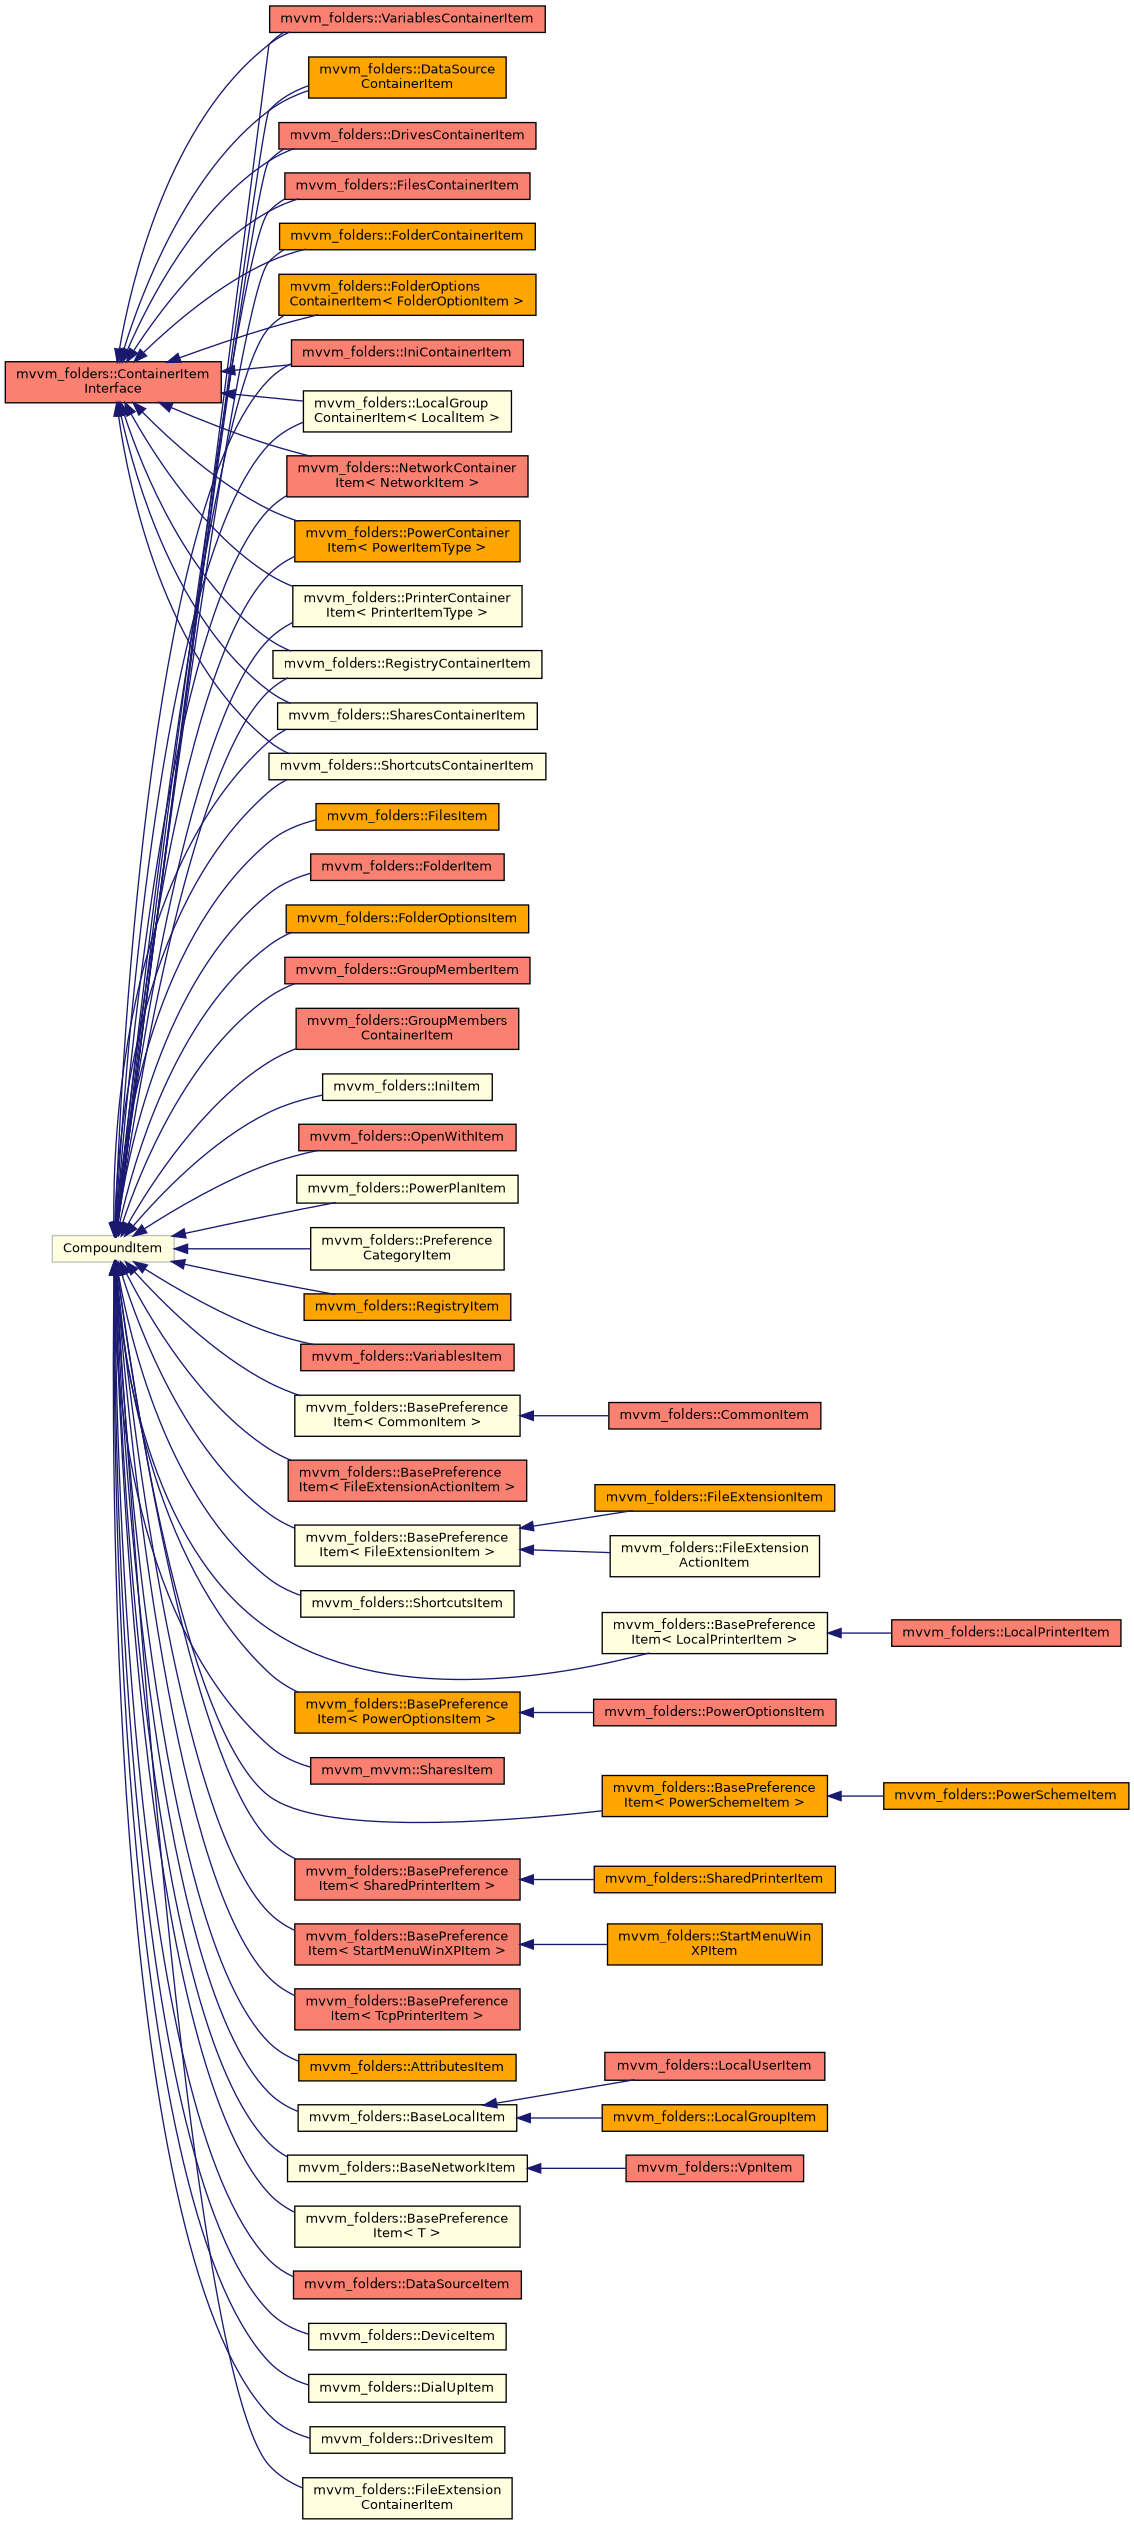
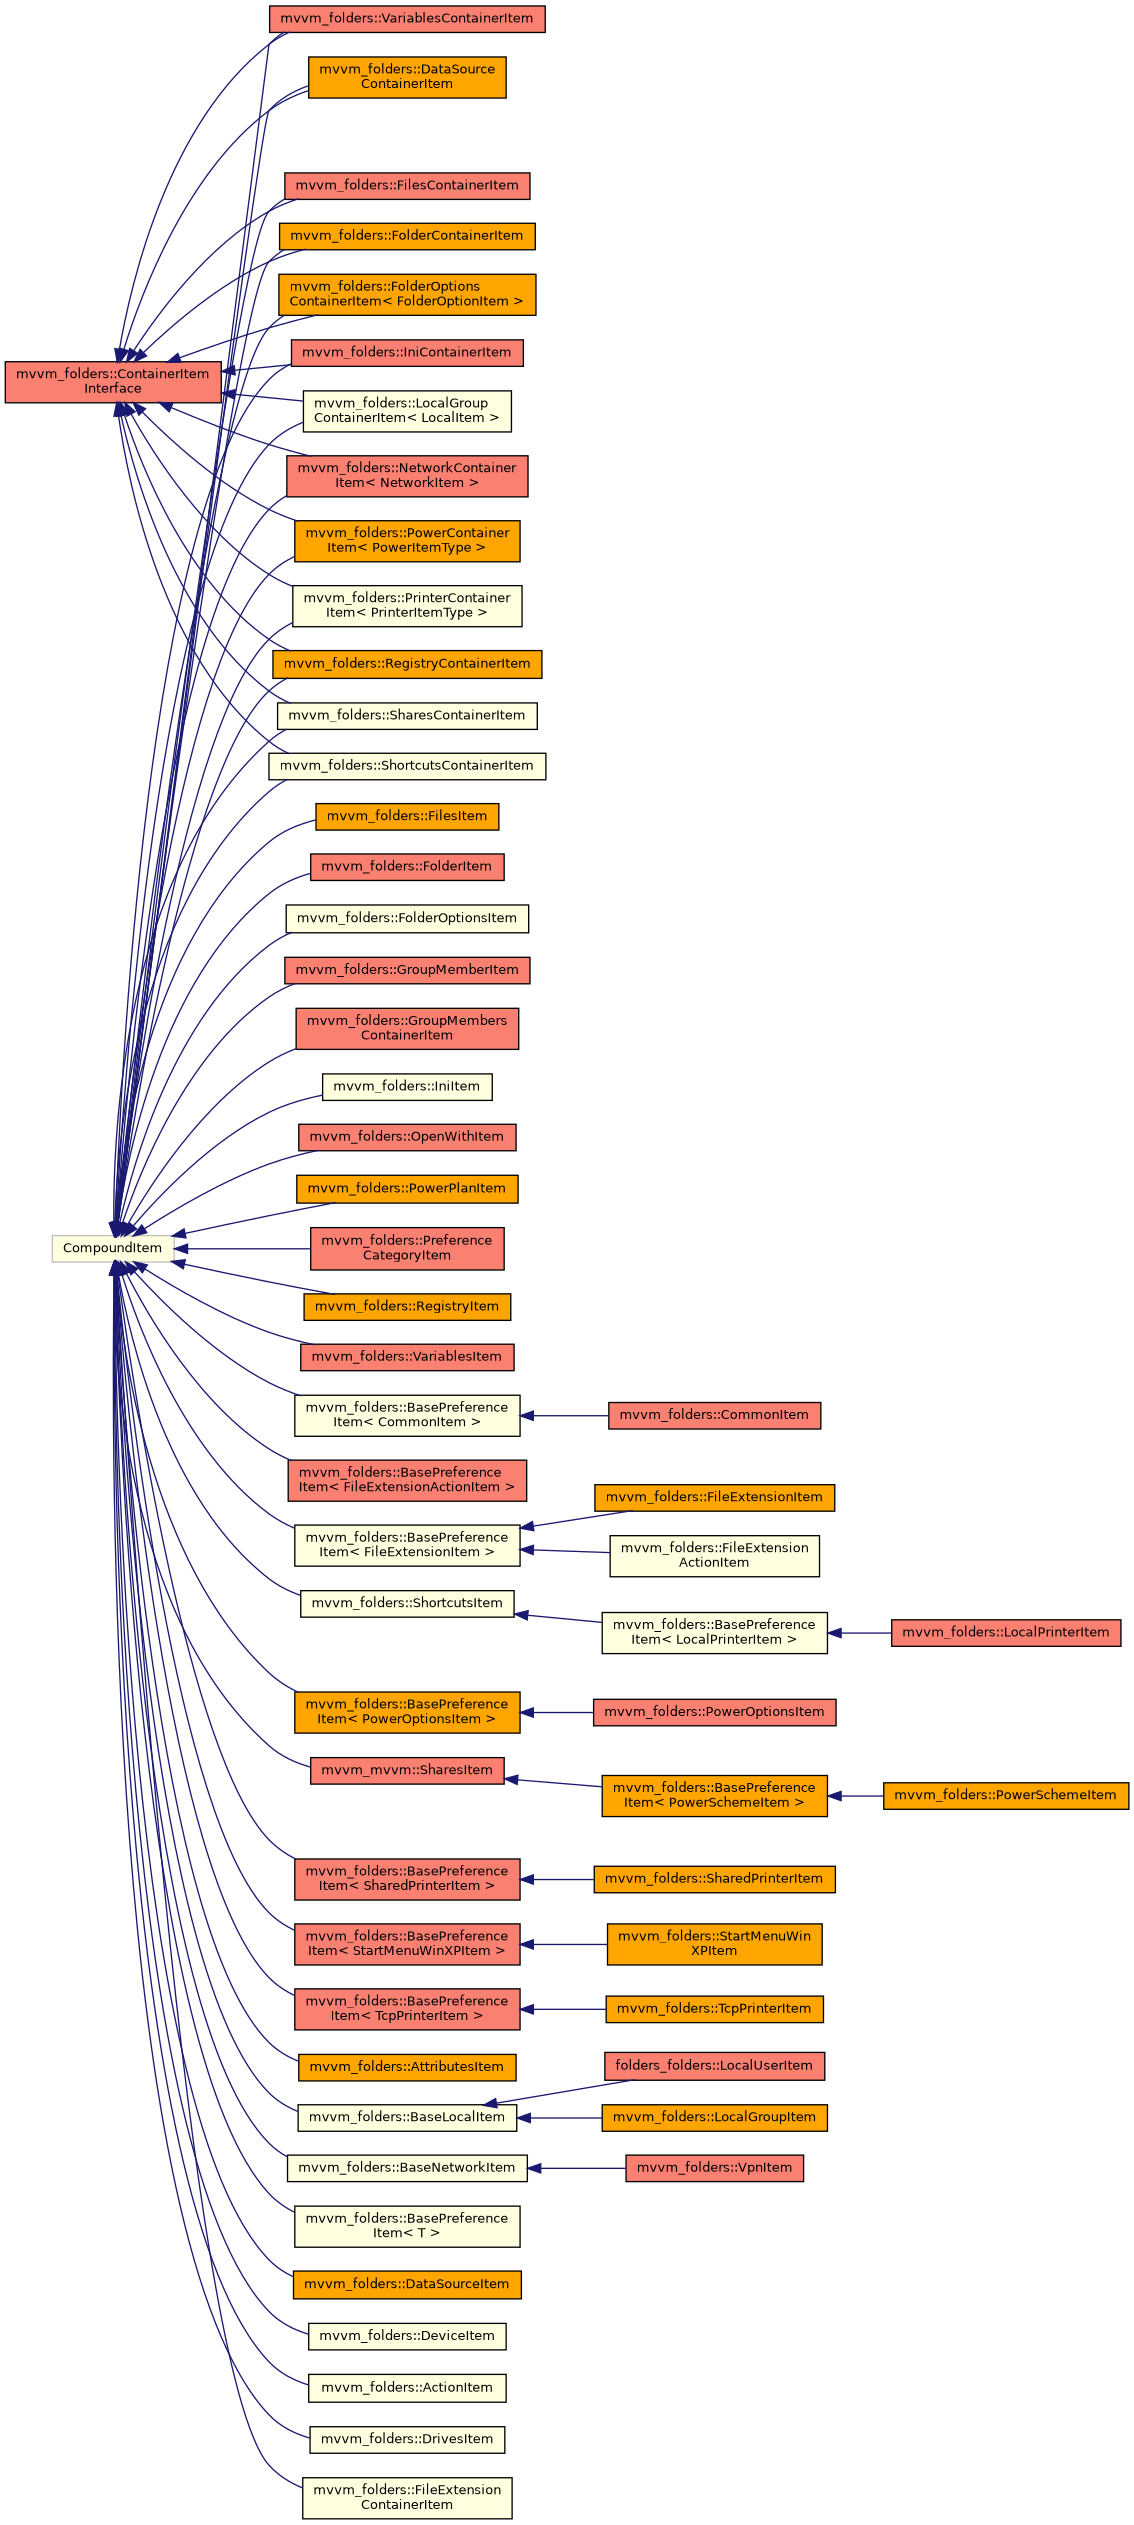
(407, 136) -> none
(407, 664) -> (407, 664)
(407, 919) -> (407, 919)
(407, 1189) -> (407, 1189)
(407, 1249) -> (407, 1249)
(267, 1627) -> (565, 1619)
(223, 1727) -> (560, 1783)
none -> (715, 2009)
(715, 2066) -> (715, 2066)
(407, 2285) -> (407, 2285)
(407, 2388) -> (407, 2388)
